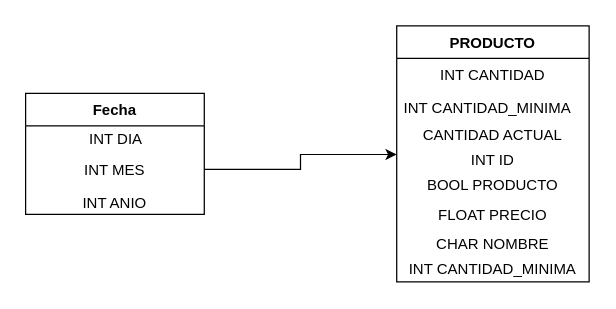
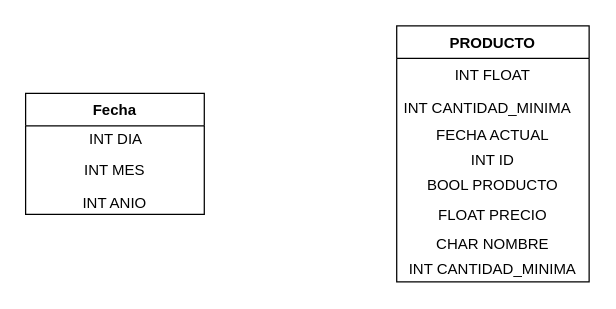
(493, 75) -> (493, 75)
(493, 136) -> (493, 136)
(301, 166) -> none
